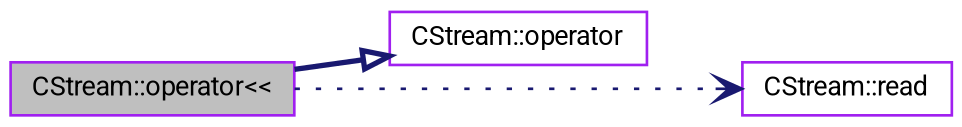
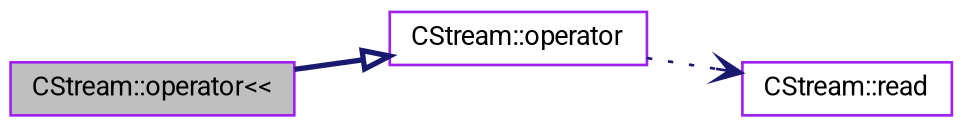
(505, 89) -> (681, 63)
